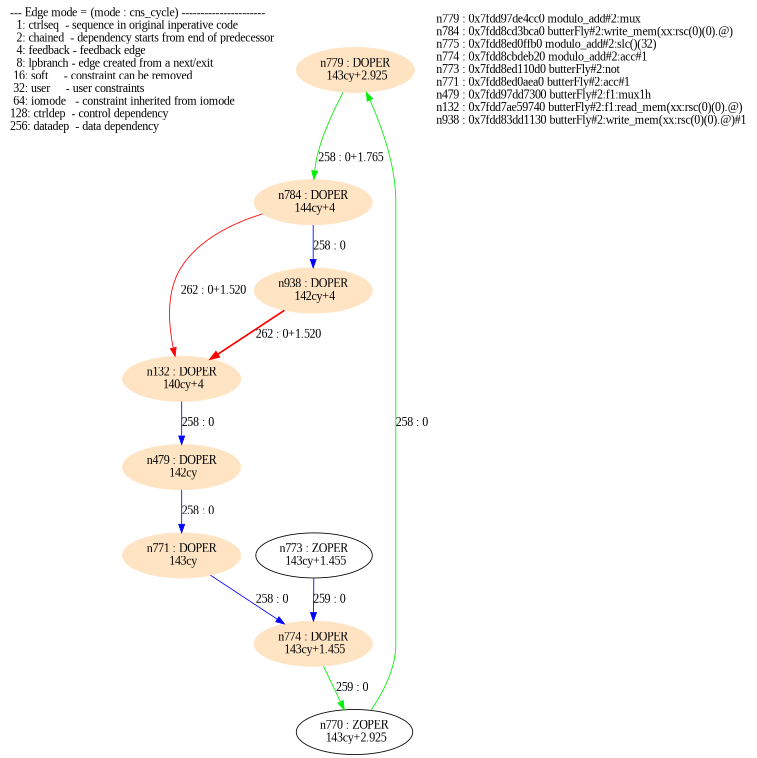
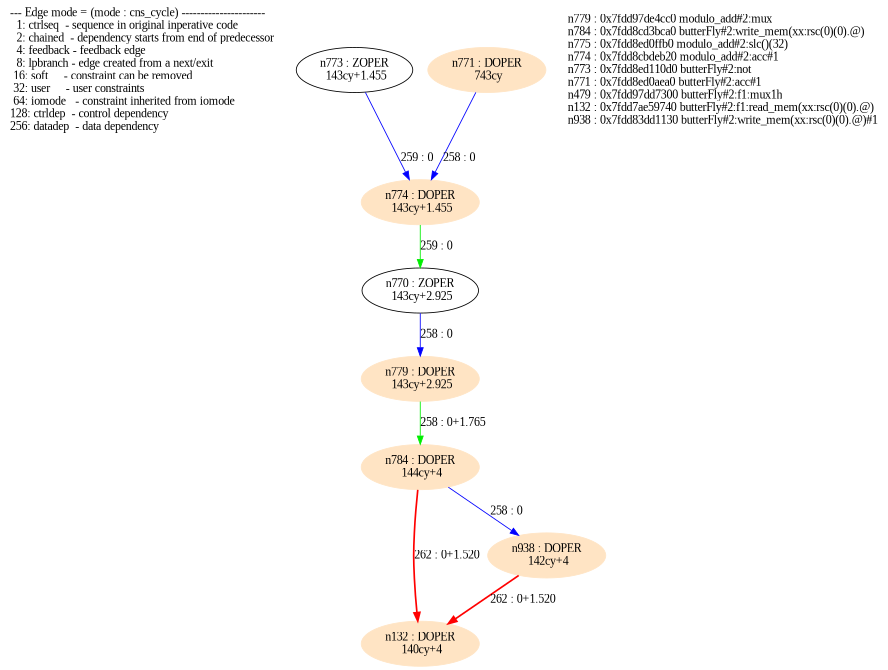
(186, 261) -> (414, 551)
(396, 406) -> (420, 330)
(182, 467) -> none
(182, 555) -> (487, 70)
